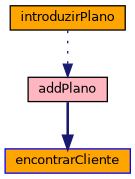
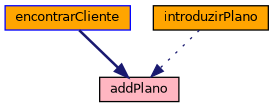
(68, 119) -> (99, 49)
